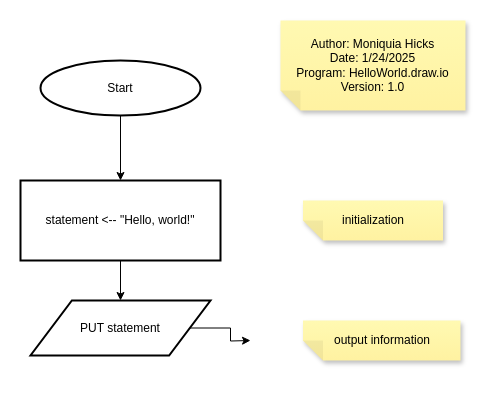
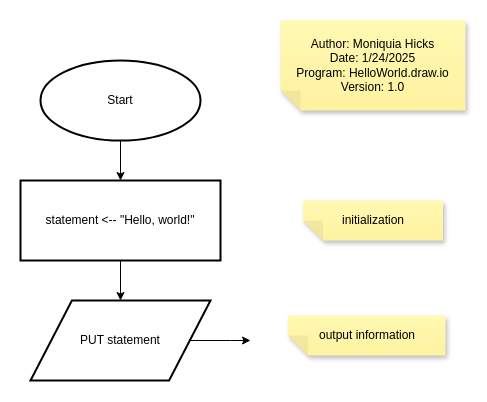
(121, 88) -> (121, 101)
(121, 328) -> (121, 341)
(382, 341) -> (367, 336)
